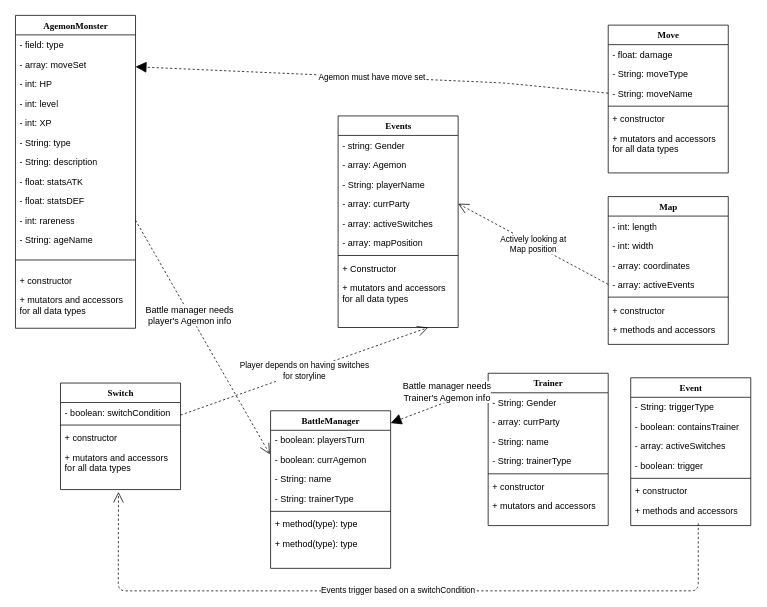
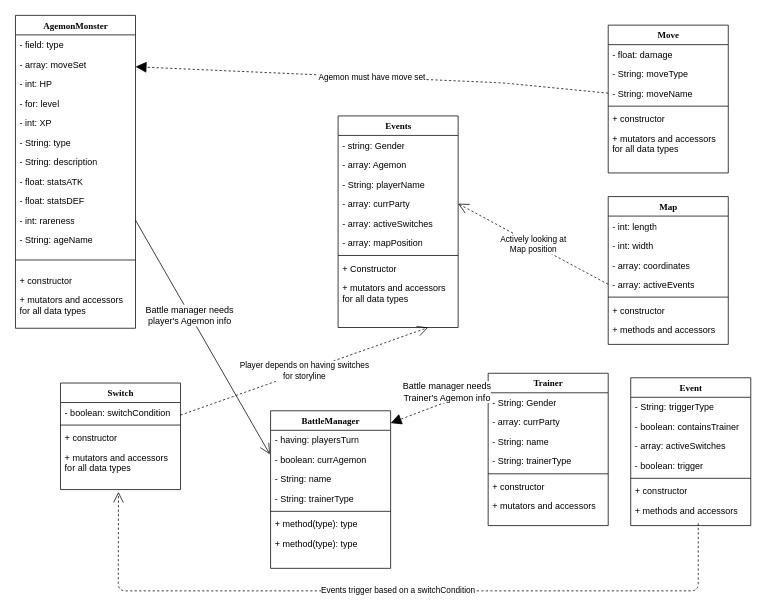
(43, 104) -> (44, 104)
(232, 388) -> (232, 388)
(324, 441) -> (322, 441)
